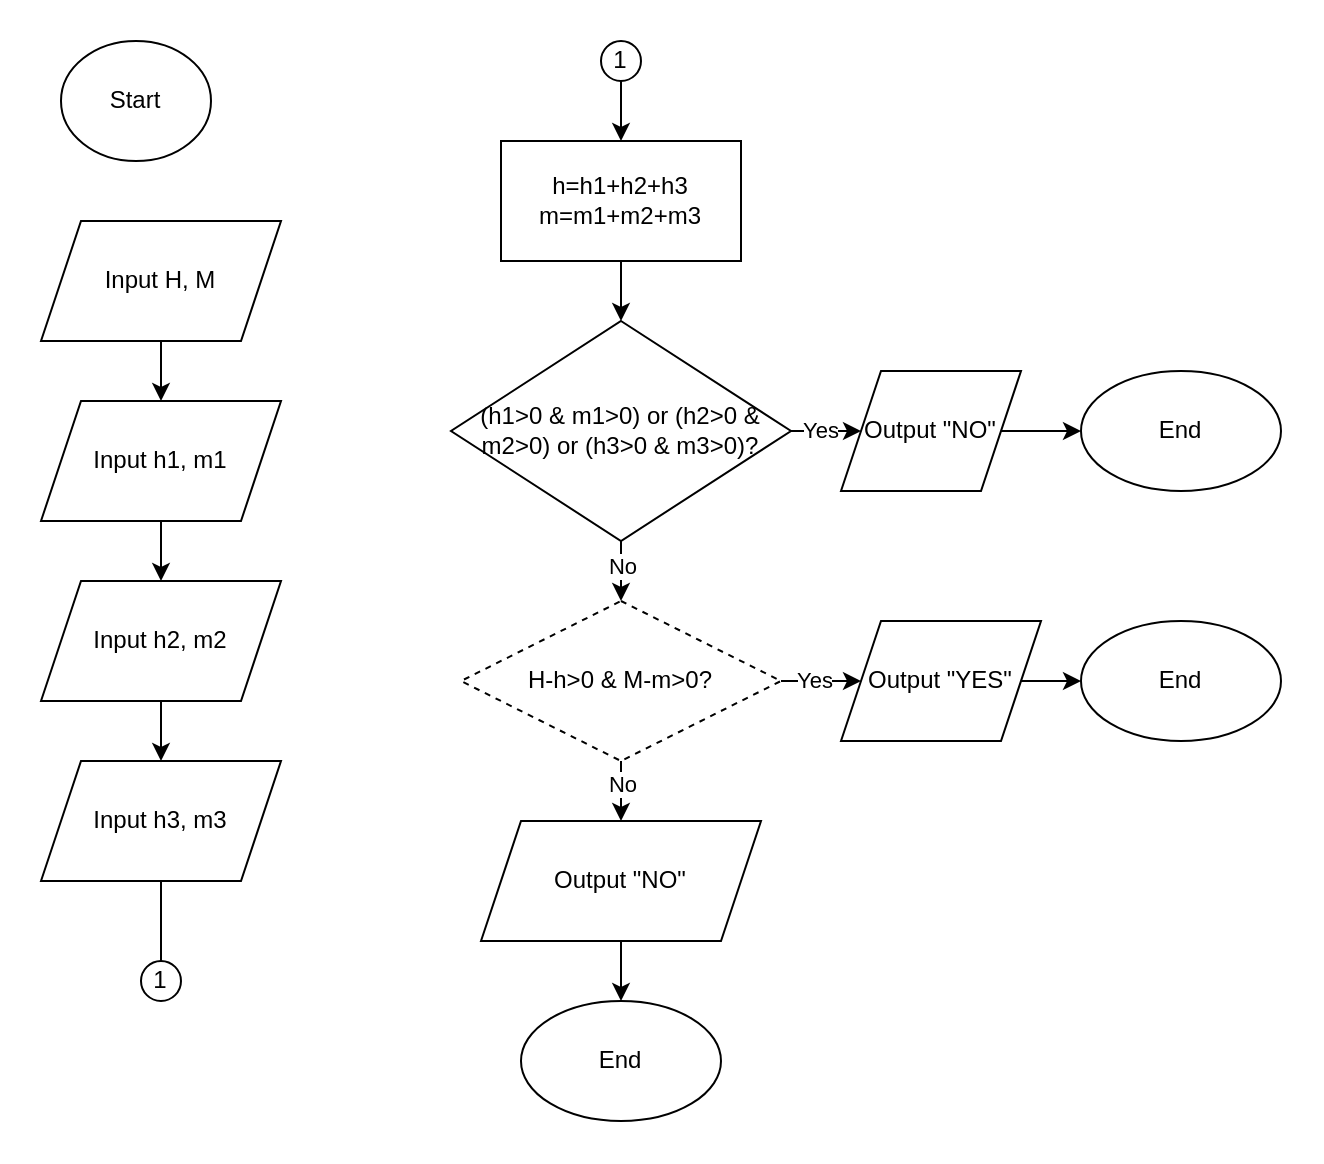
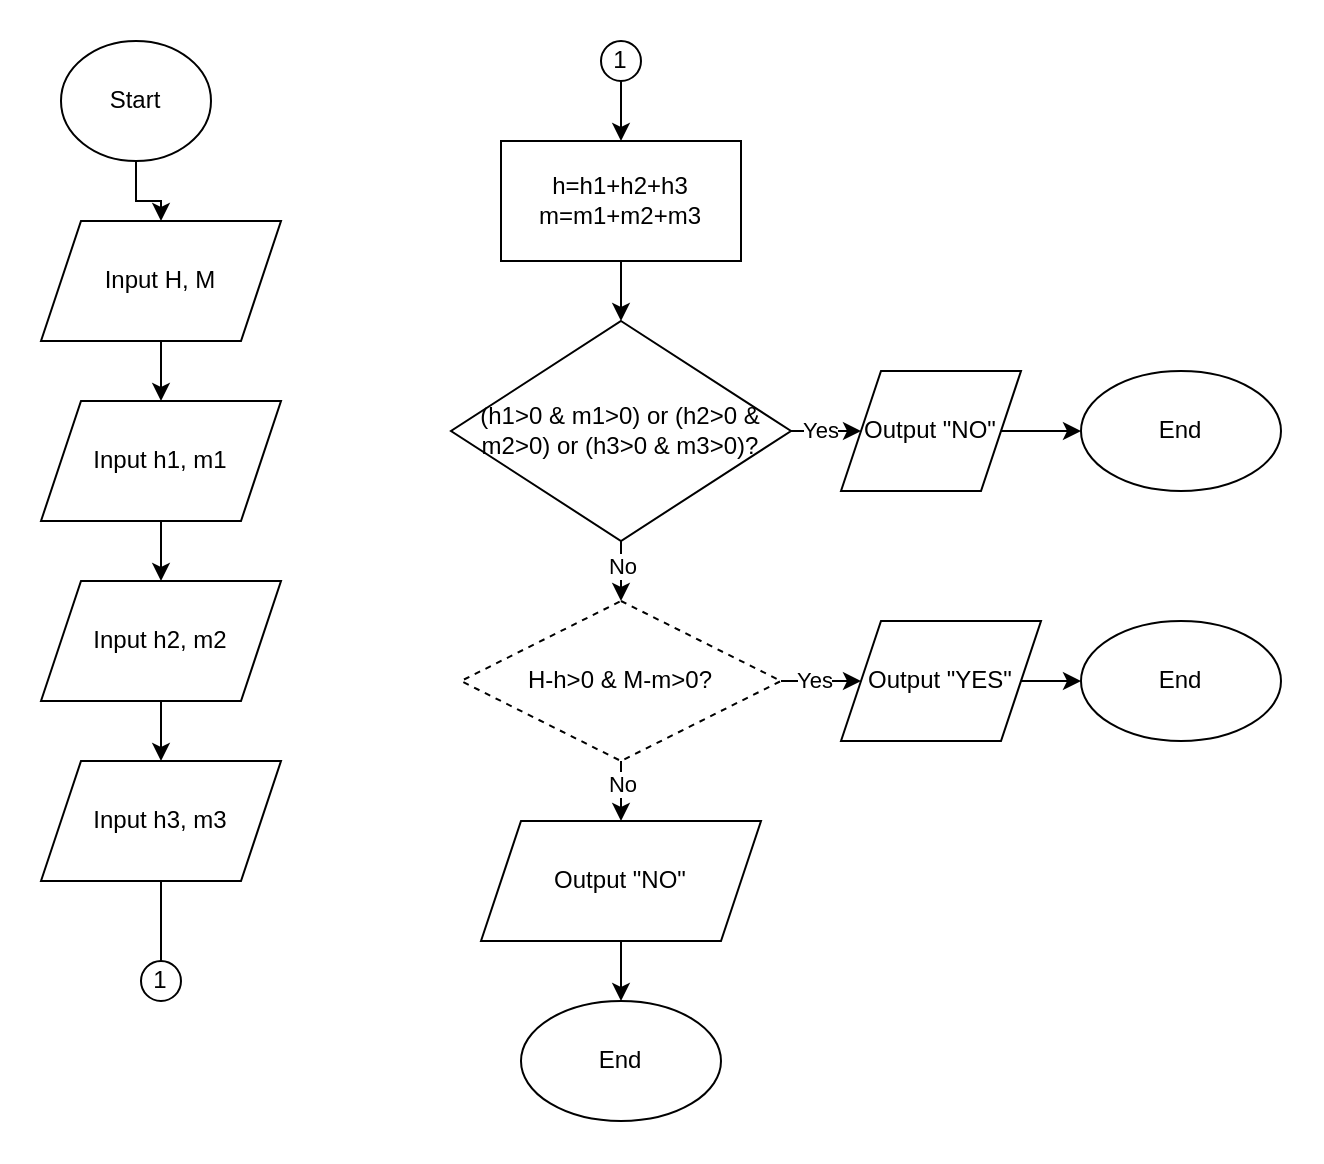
none -> (136, 197)
